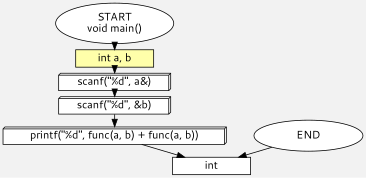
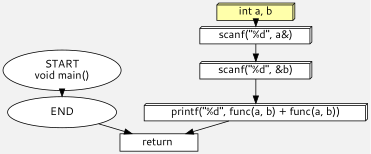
(115, 44) -> (62, 91)
(115, 58) -> (256, 12)
(212, 166) -> (159, 142)
